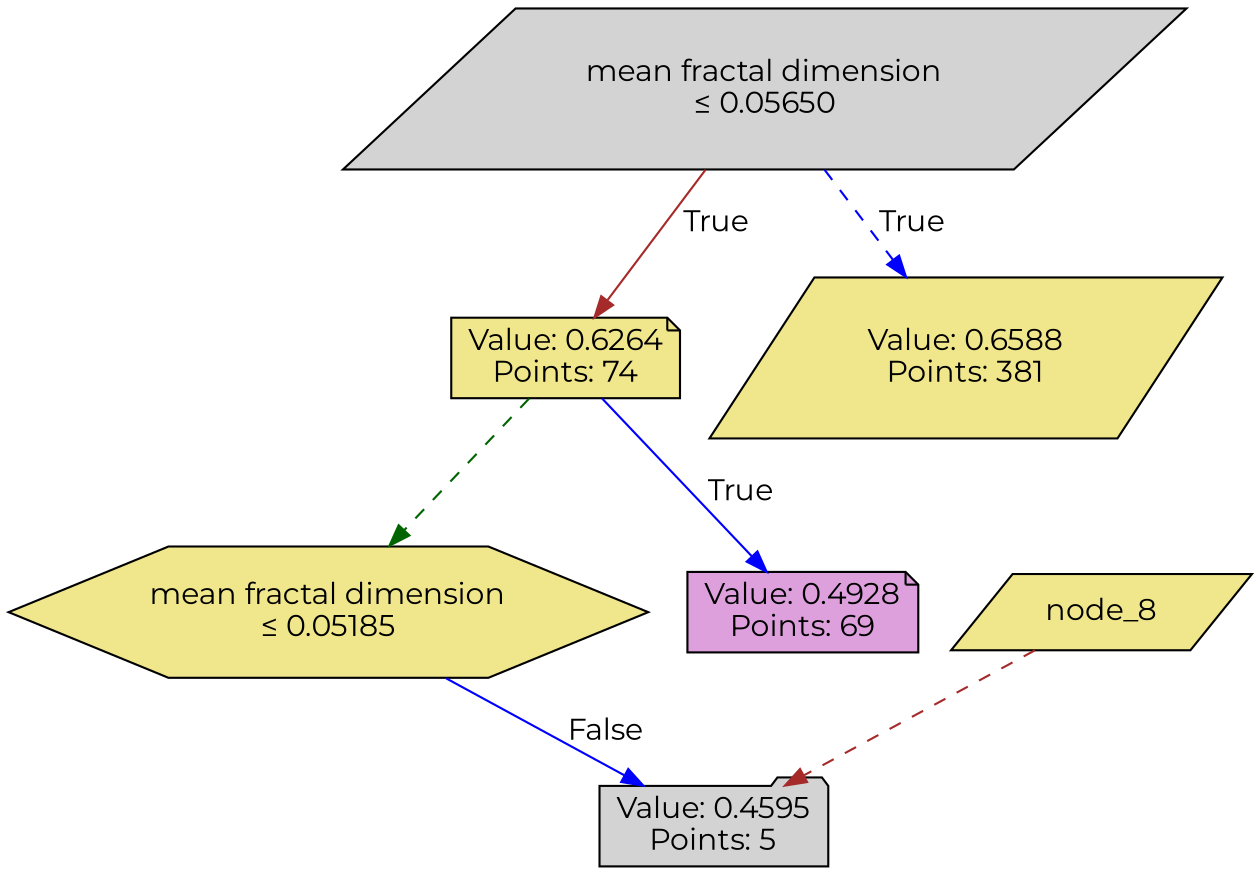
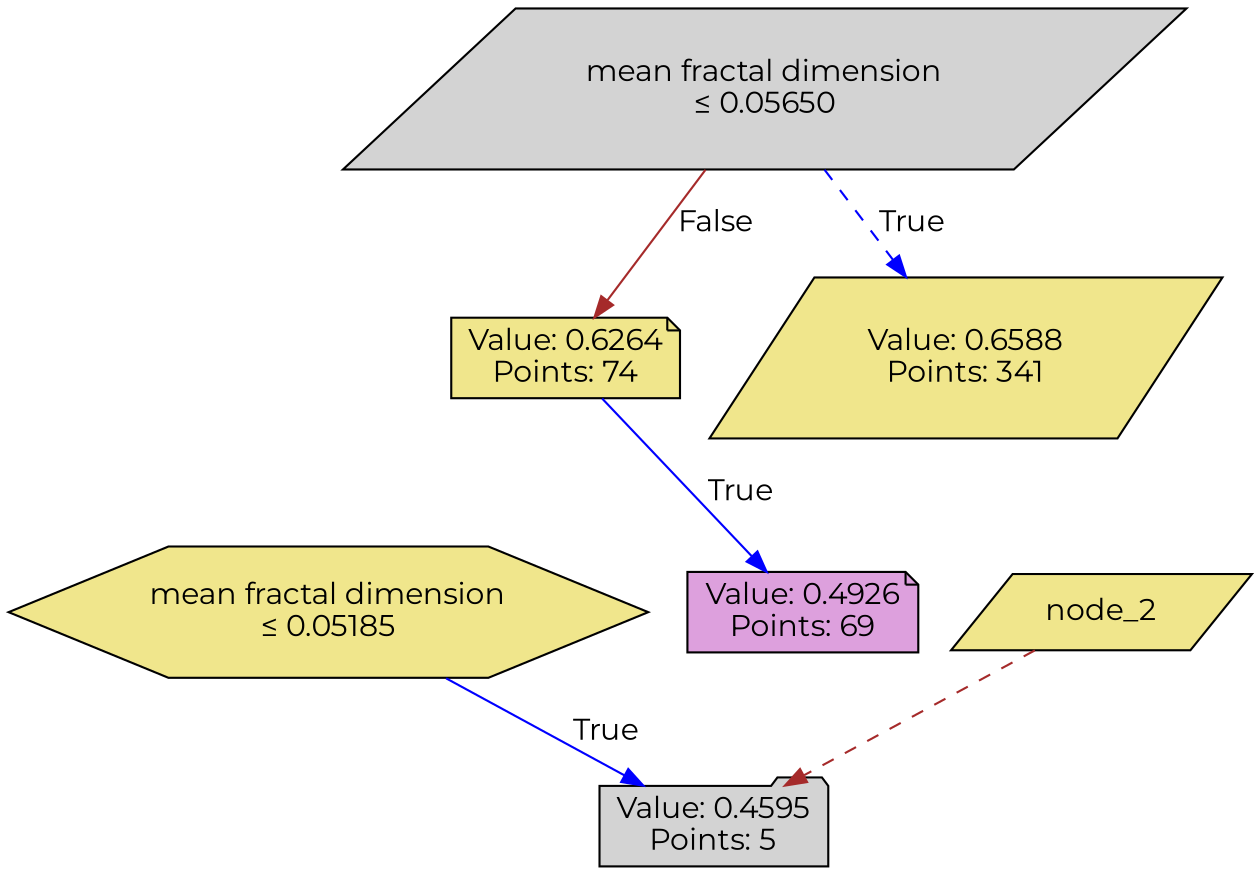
(716, 223) -> (716, 223)
(966, 358) -> (966, 358)
(467, 464) -> none
(803, 612) -> (803, 612)
(1101, 612) -> (1101, 612)
(606, 732) -> (606, 732)
